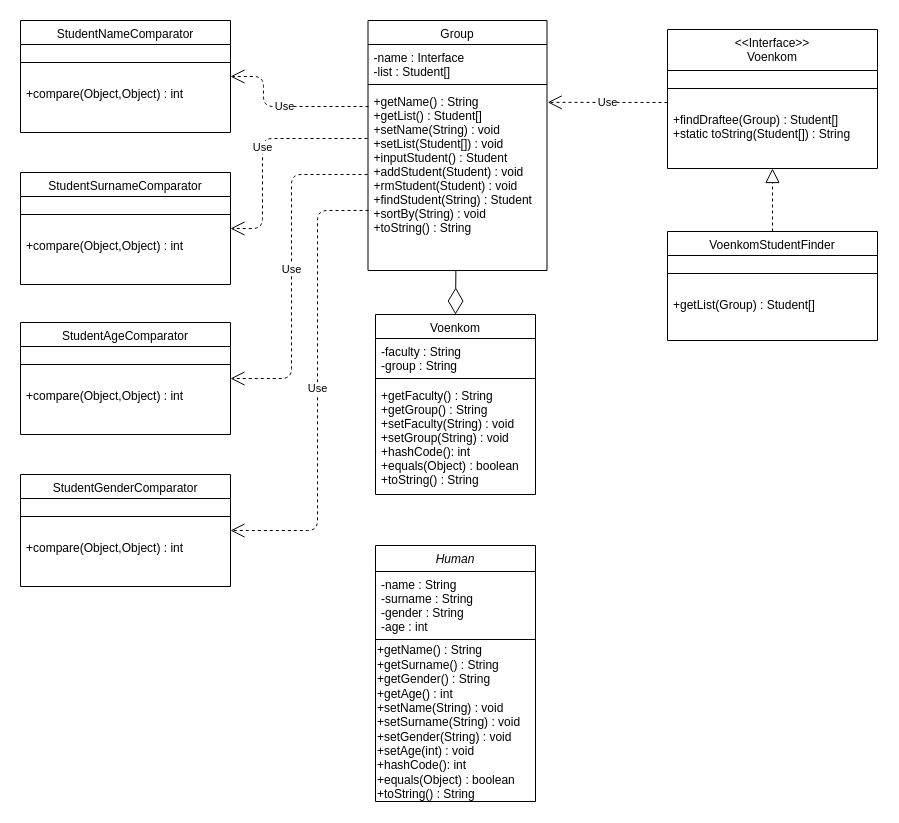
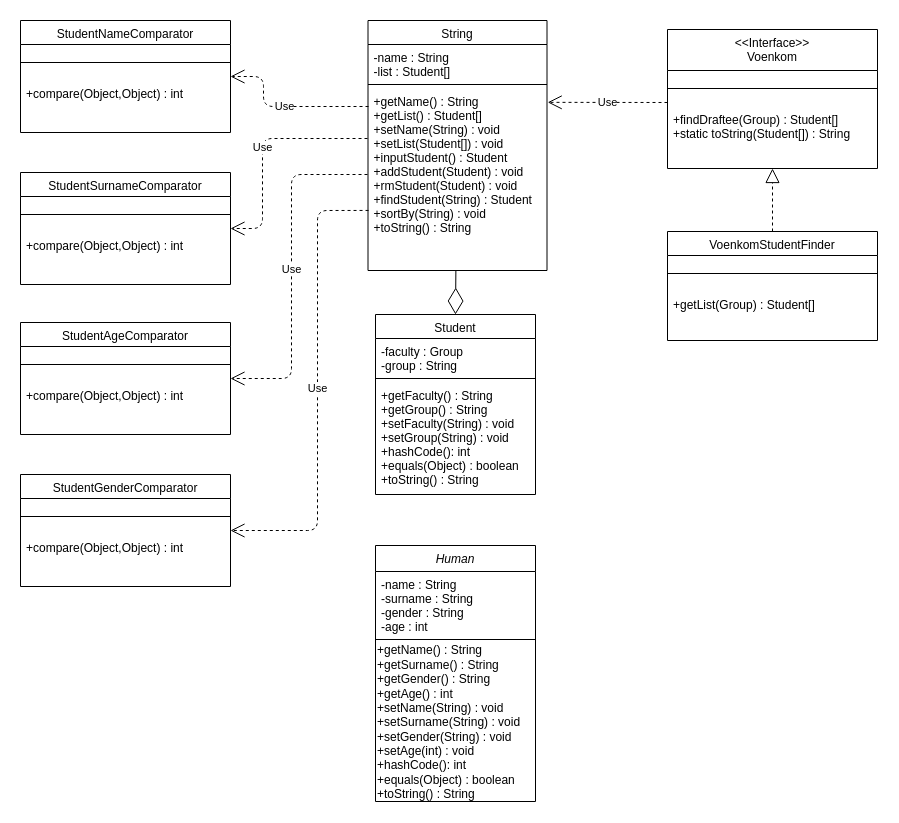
(457, 34) -> (457, 34)
(426, 58) -> (414, 58)
(455, 328) -> (455, 328)
(430, 352) -> (429, 352)
